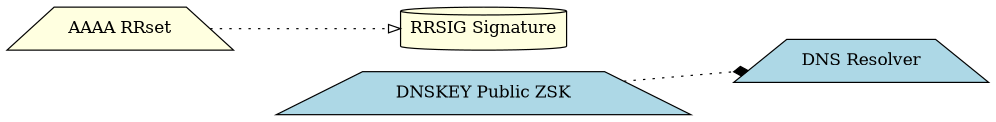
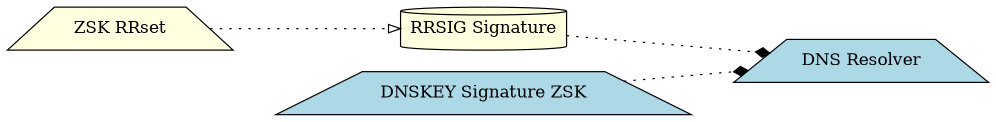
(120, 29) -> (120, 29)
none -> (661, 44)
(484, 93) -> (484, 93)
